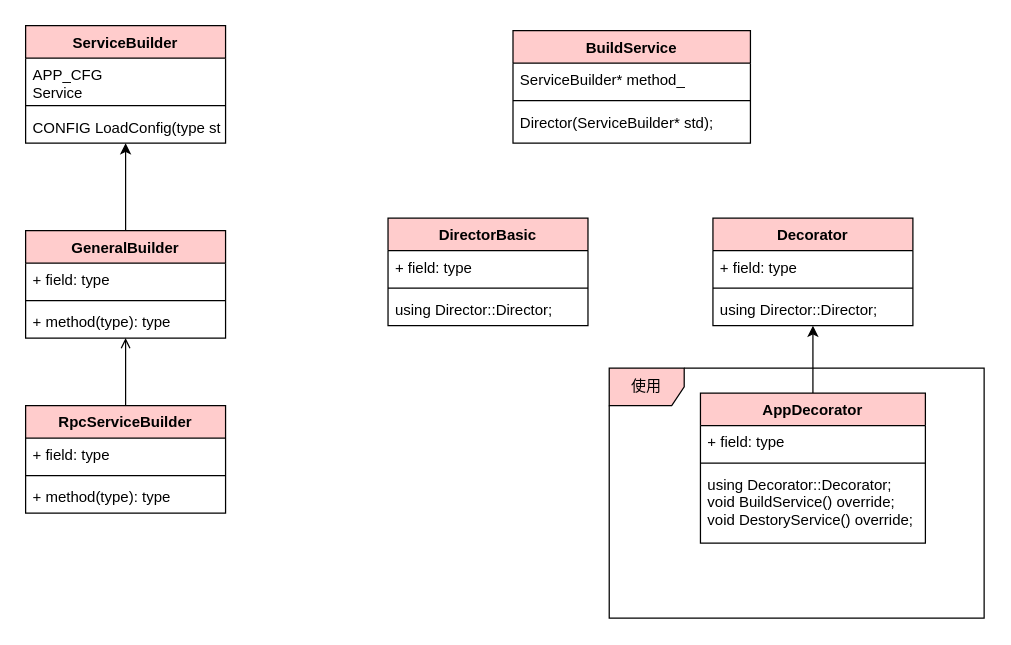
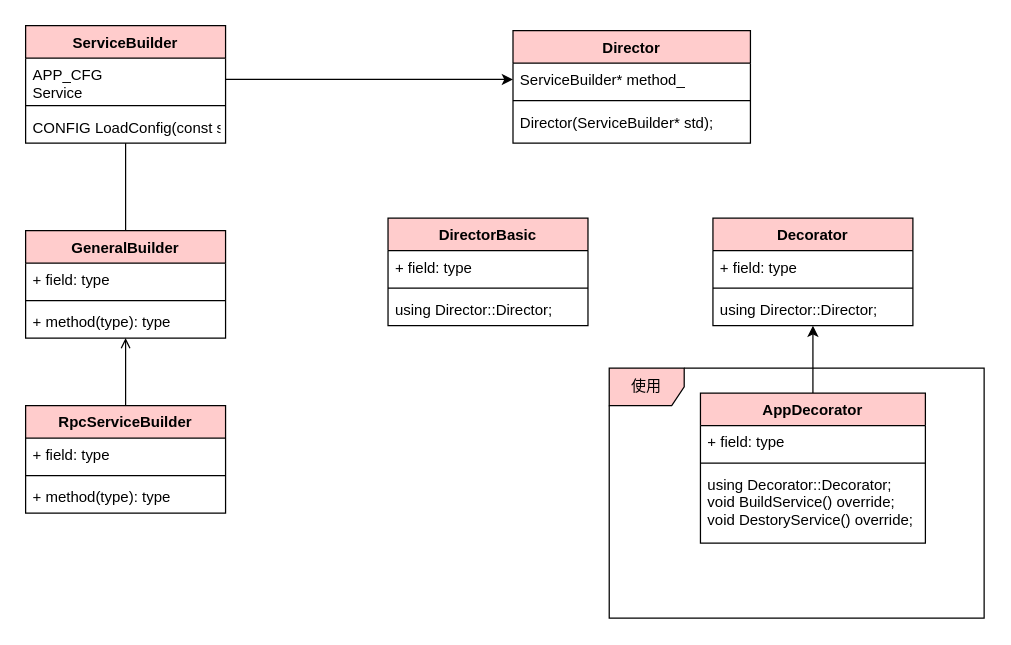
(631, 48) -> (631, 48)
none -> (366, 79)
(187, 128) -> (191, 128)
(126, 153) -> (126, 150)
